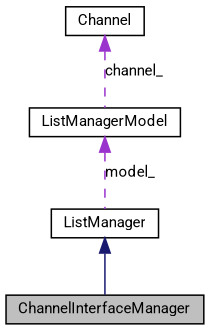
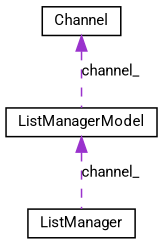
(131, 173) -> (111, 173)
(105, 309) -> none
